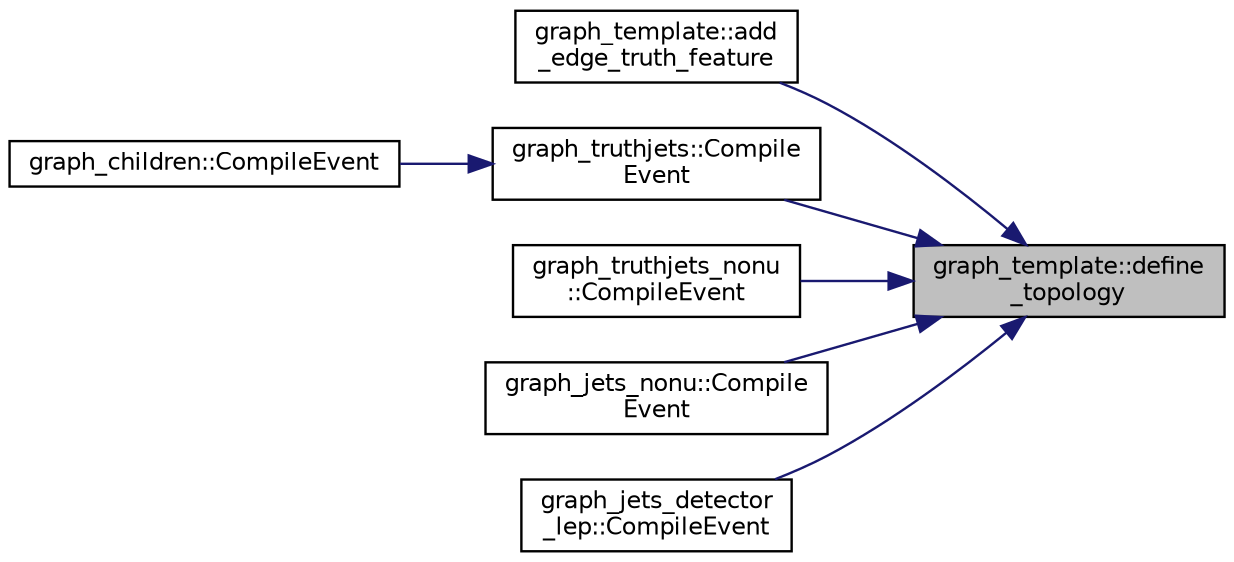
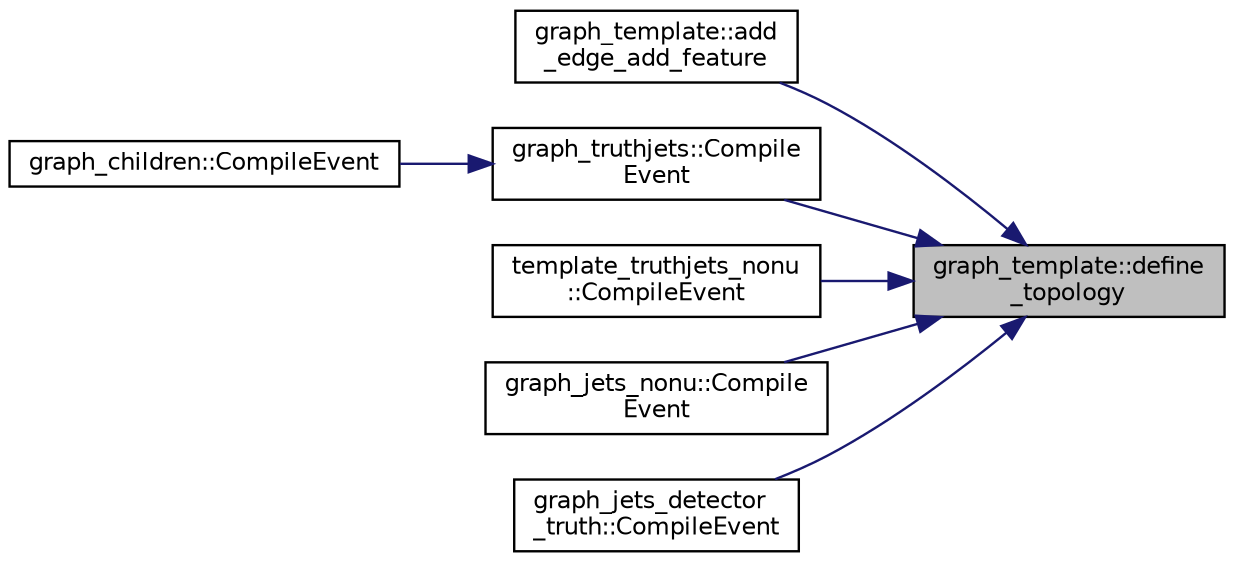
(657, 47) -> (657, 47)
(657, 281) -> (657, 281)
(657, 515) -> (657, 515)
